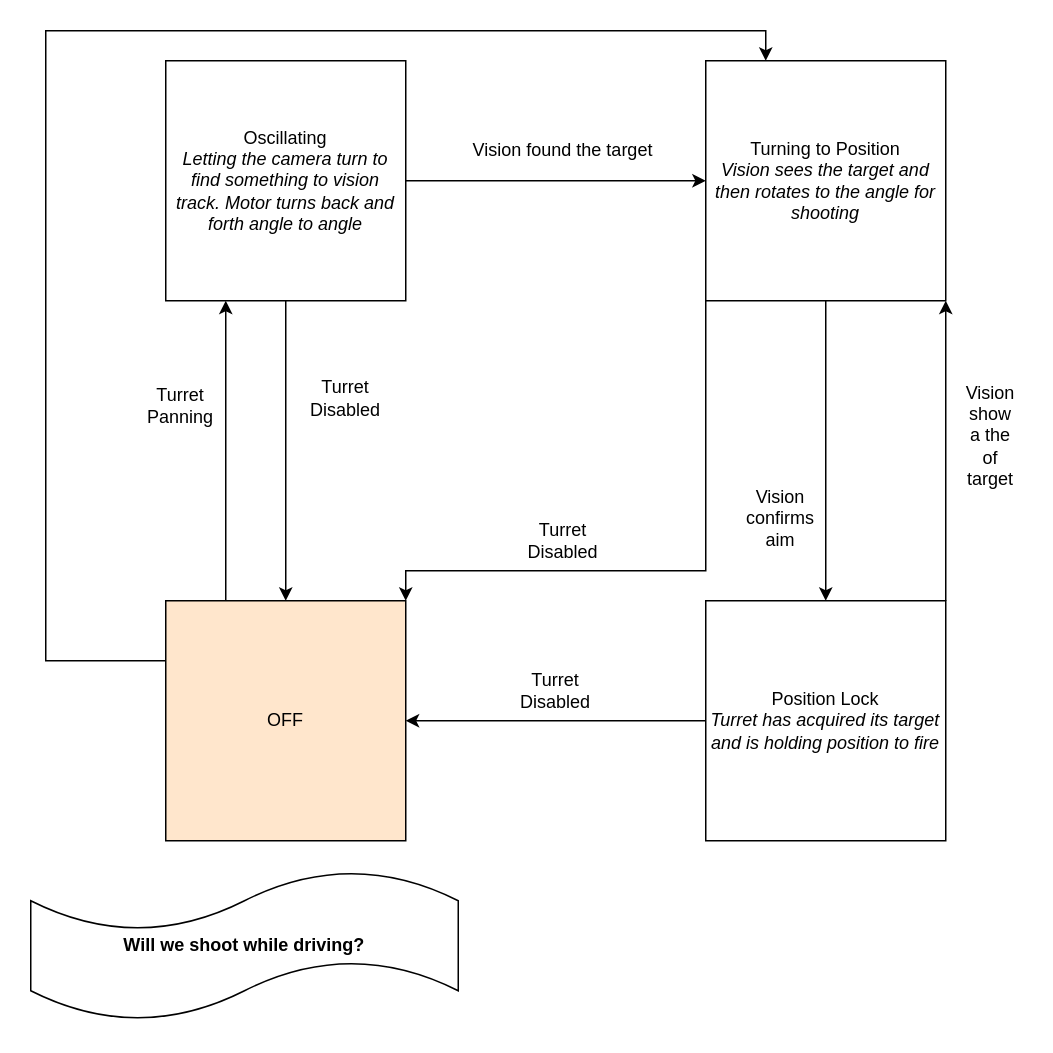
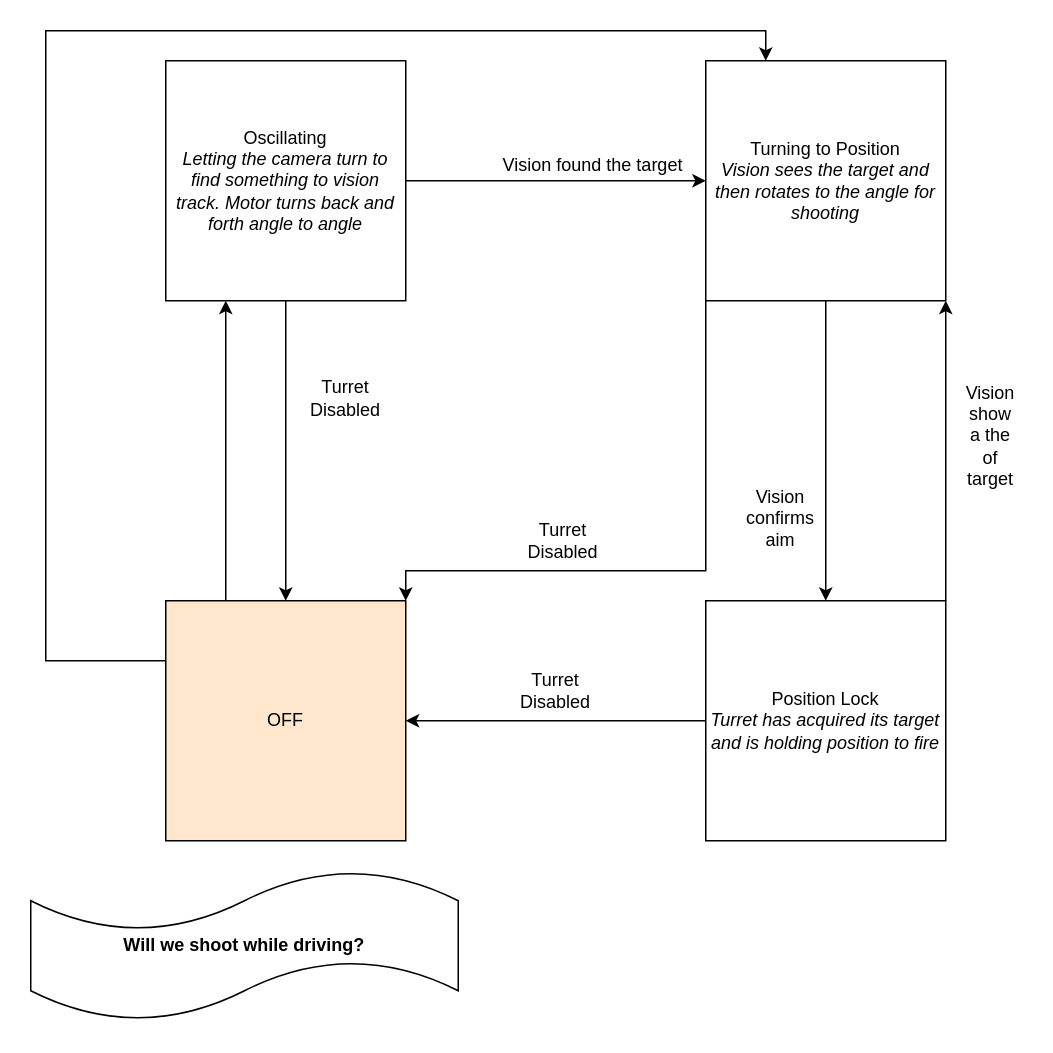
(563, 151) -> (593, 166)
(181, 406) -> none
